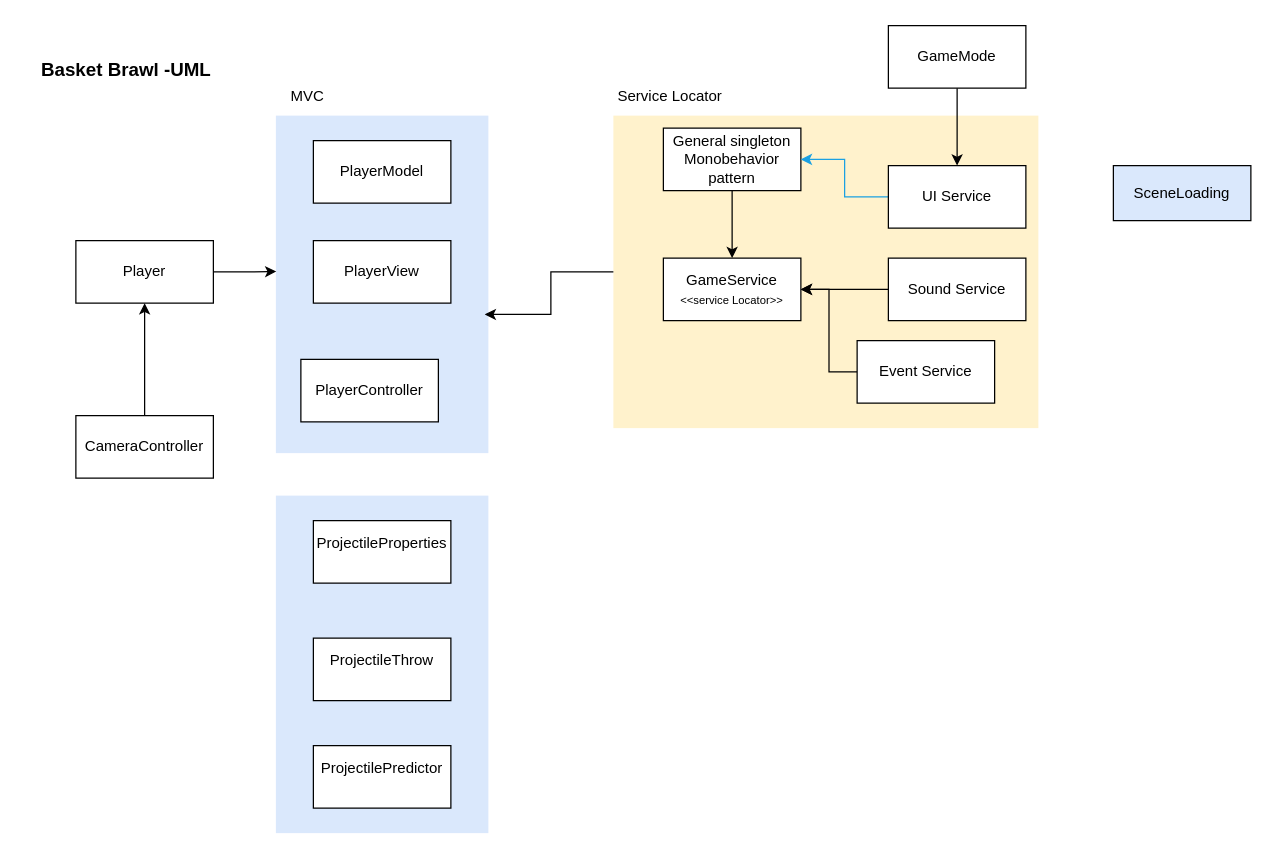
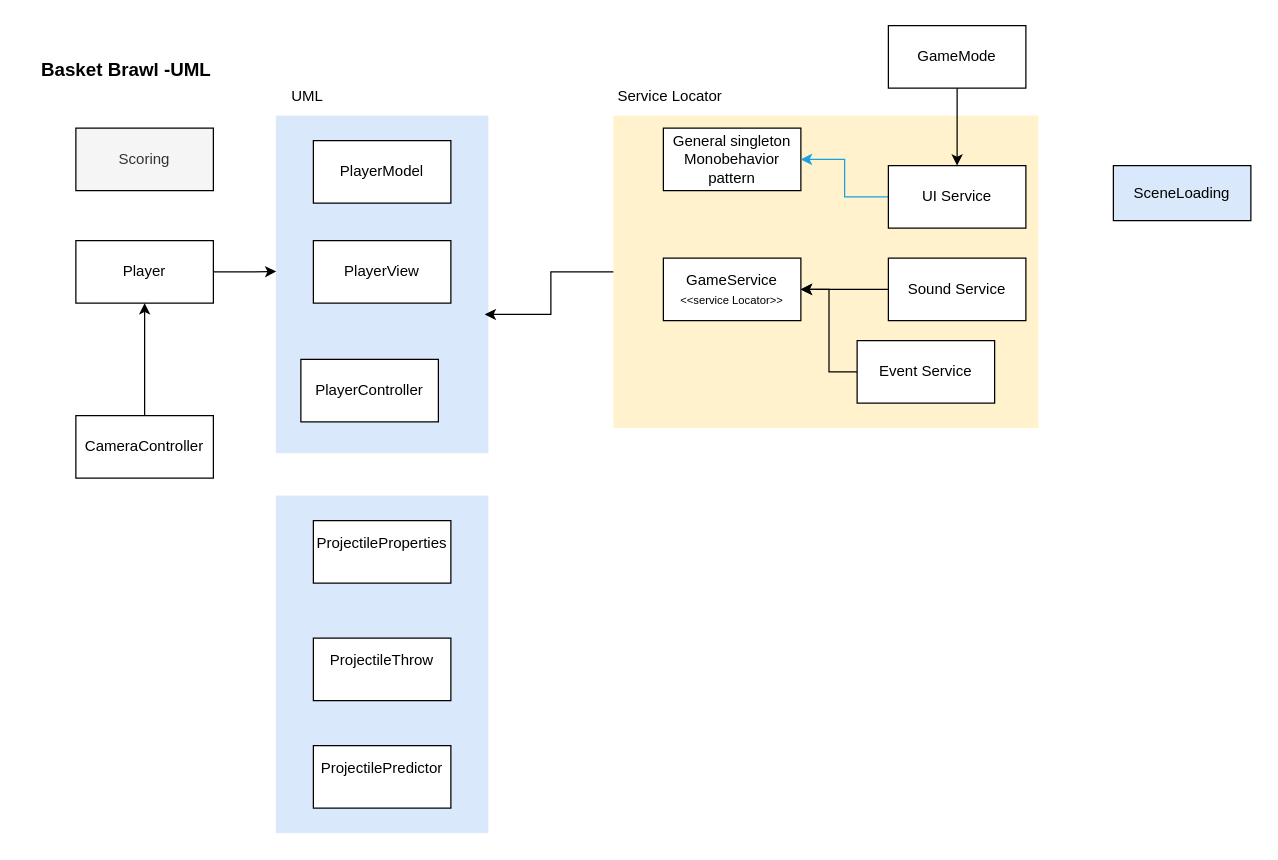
(308, 97) -> (308, 97)
none -> (144, 159)
(732, 220) -> none
